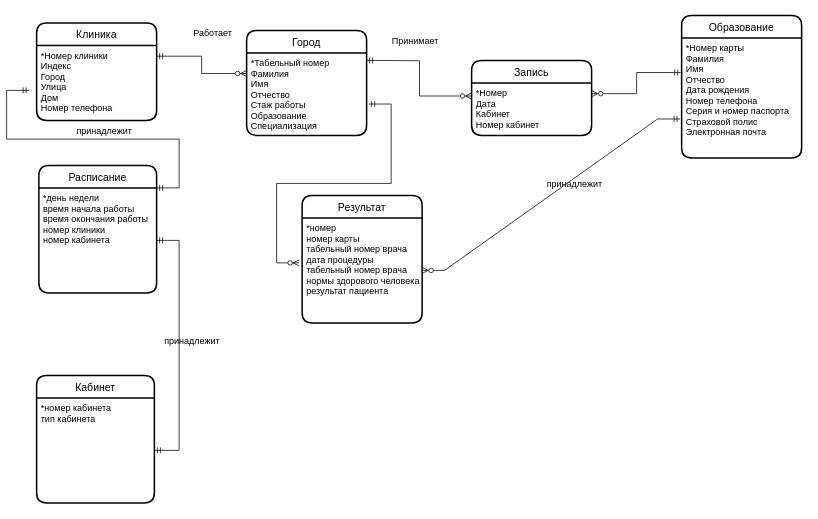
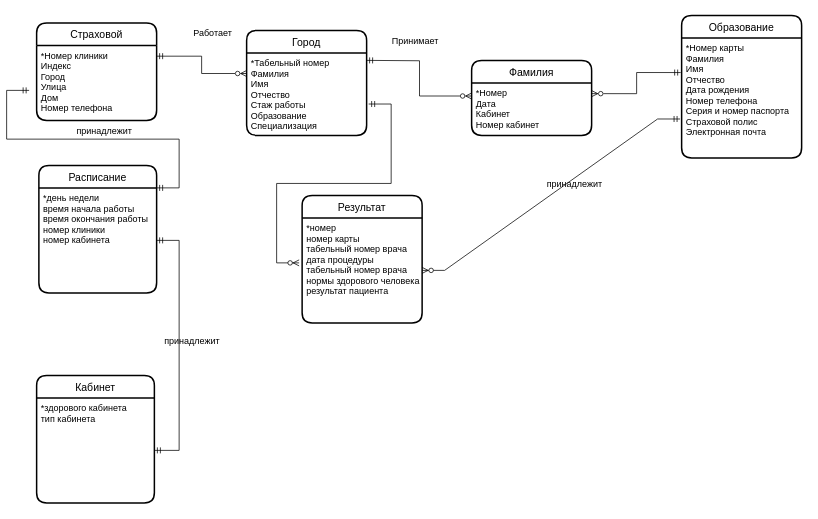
(96, 35) -> (96, 35)
(531, 72) -> (531, 72)
(77, 408) -> (87, 408)
